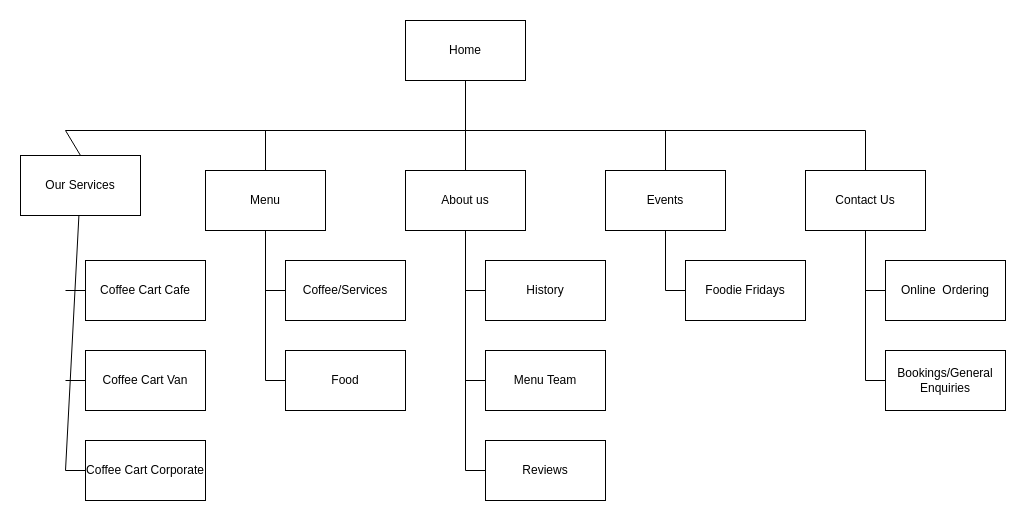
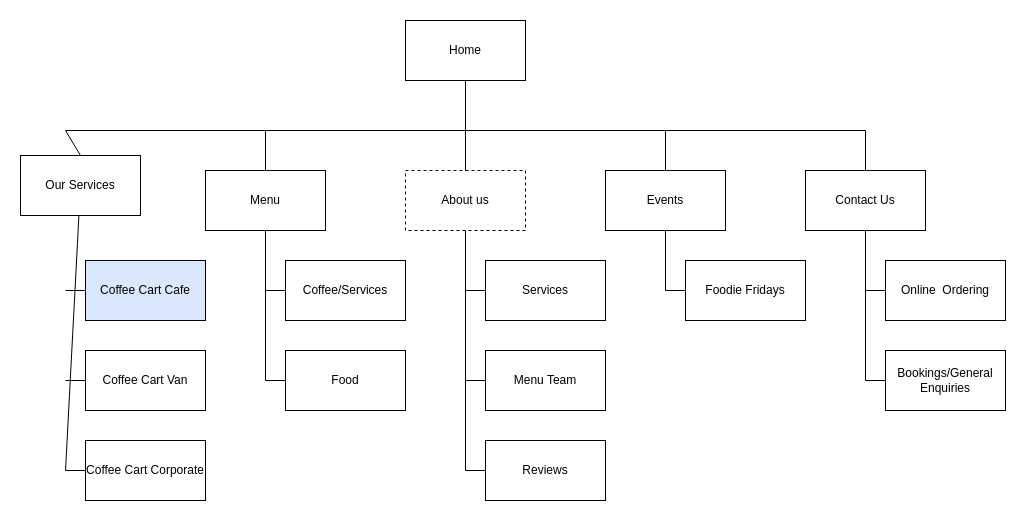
(466, 201) -> (466, 201)
(146, 291) -> (146, 291)
(546, 291) -> (546, 291)
